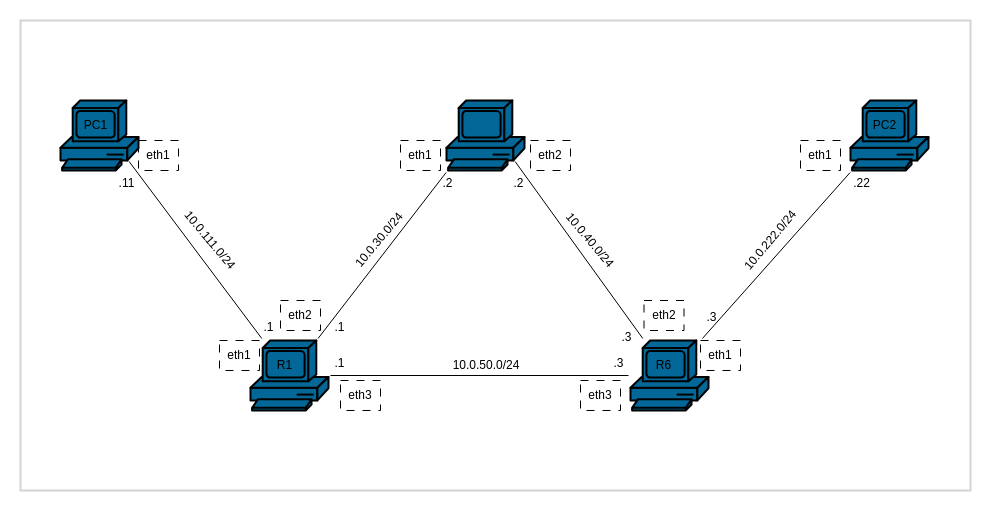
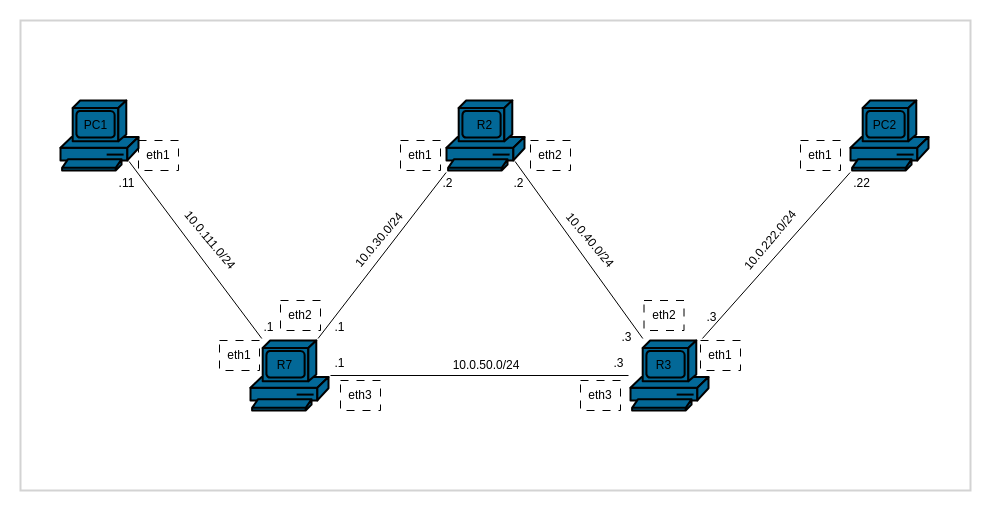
none -> (485, 126)
(285, 366) -> (285, 366)
(664, 366) -> (664, 366)
